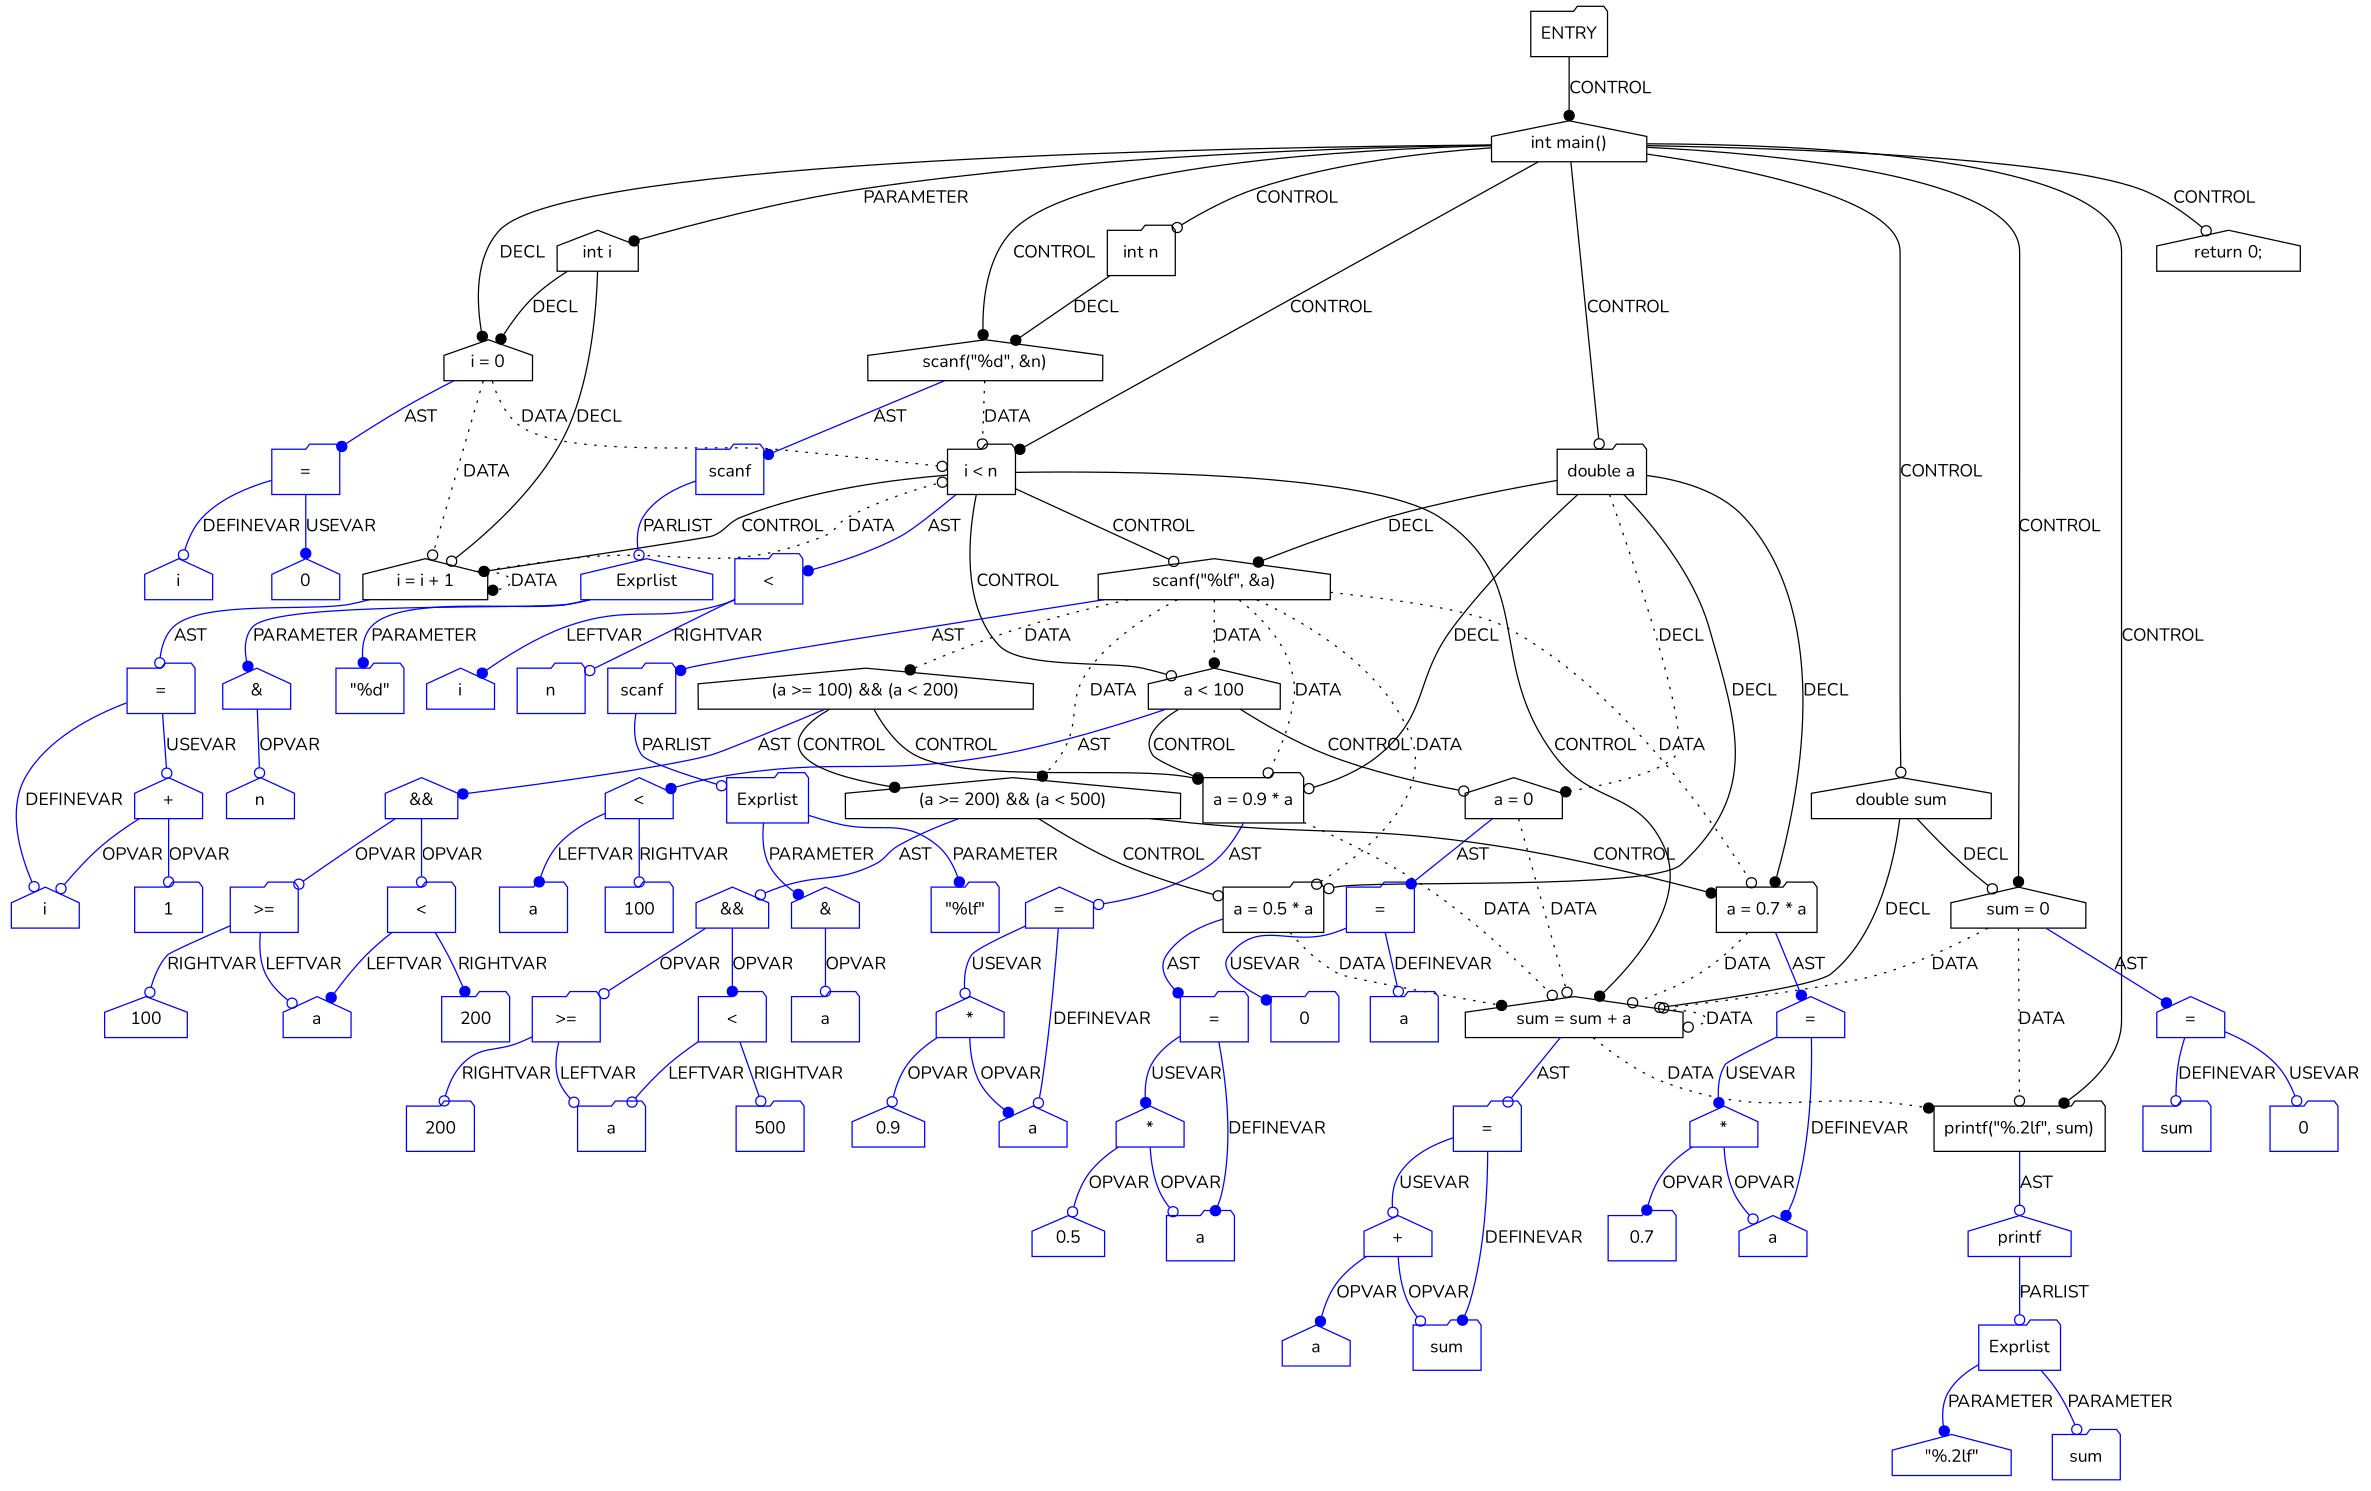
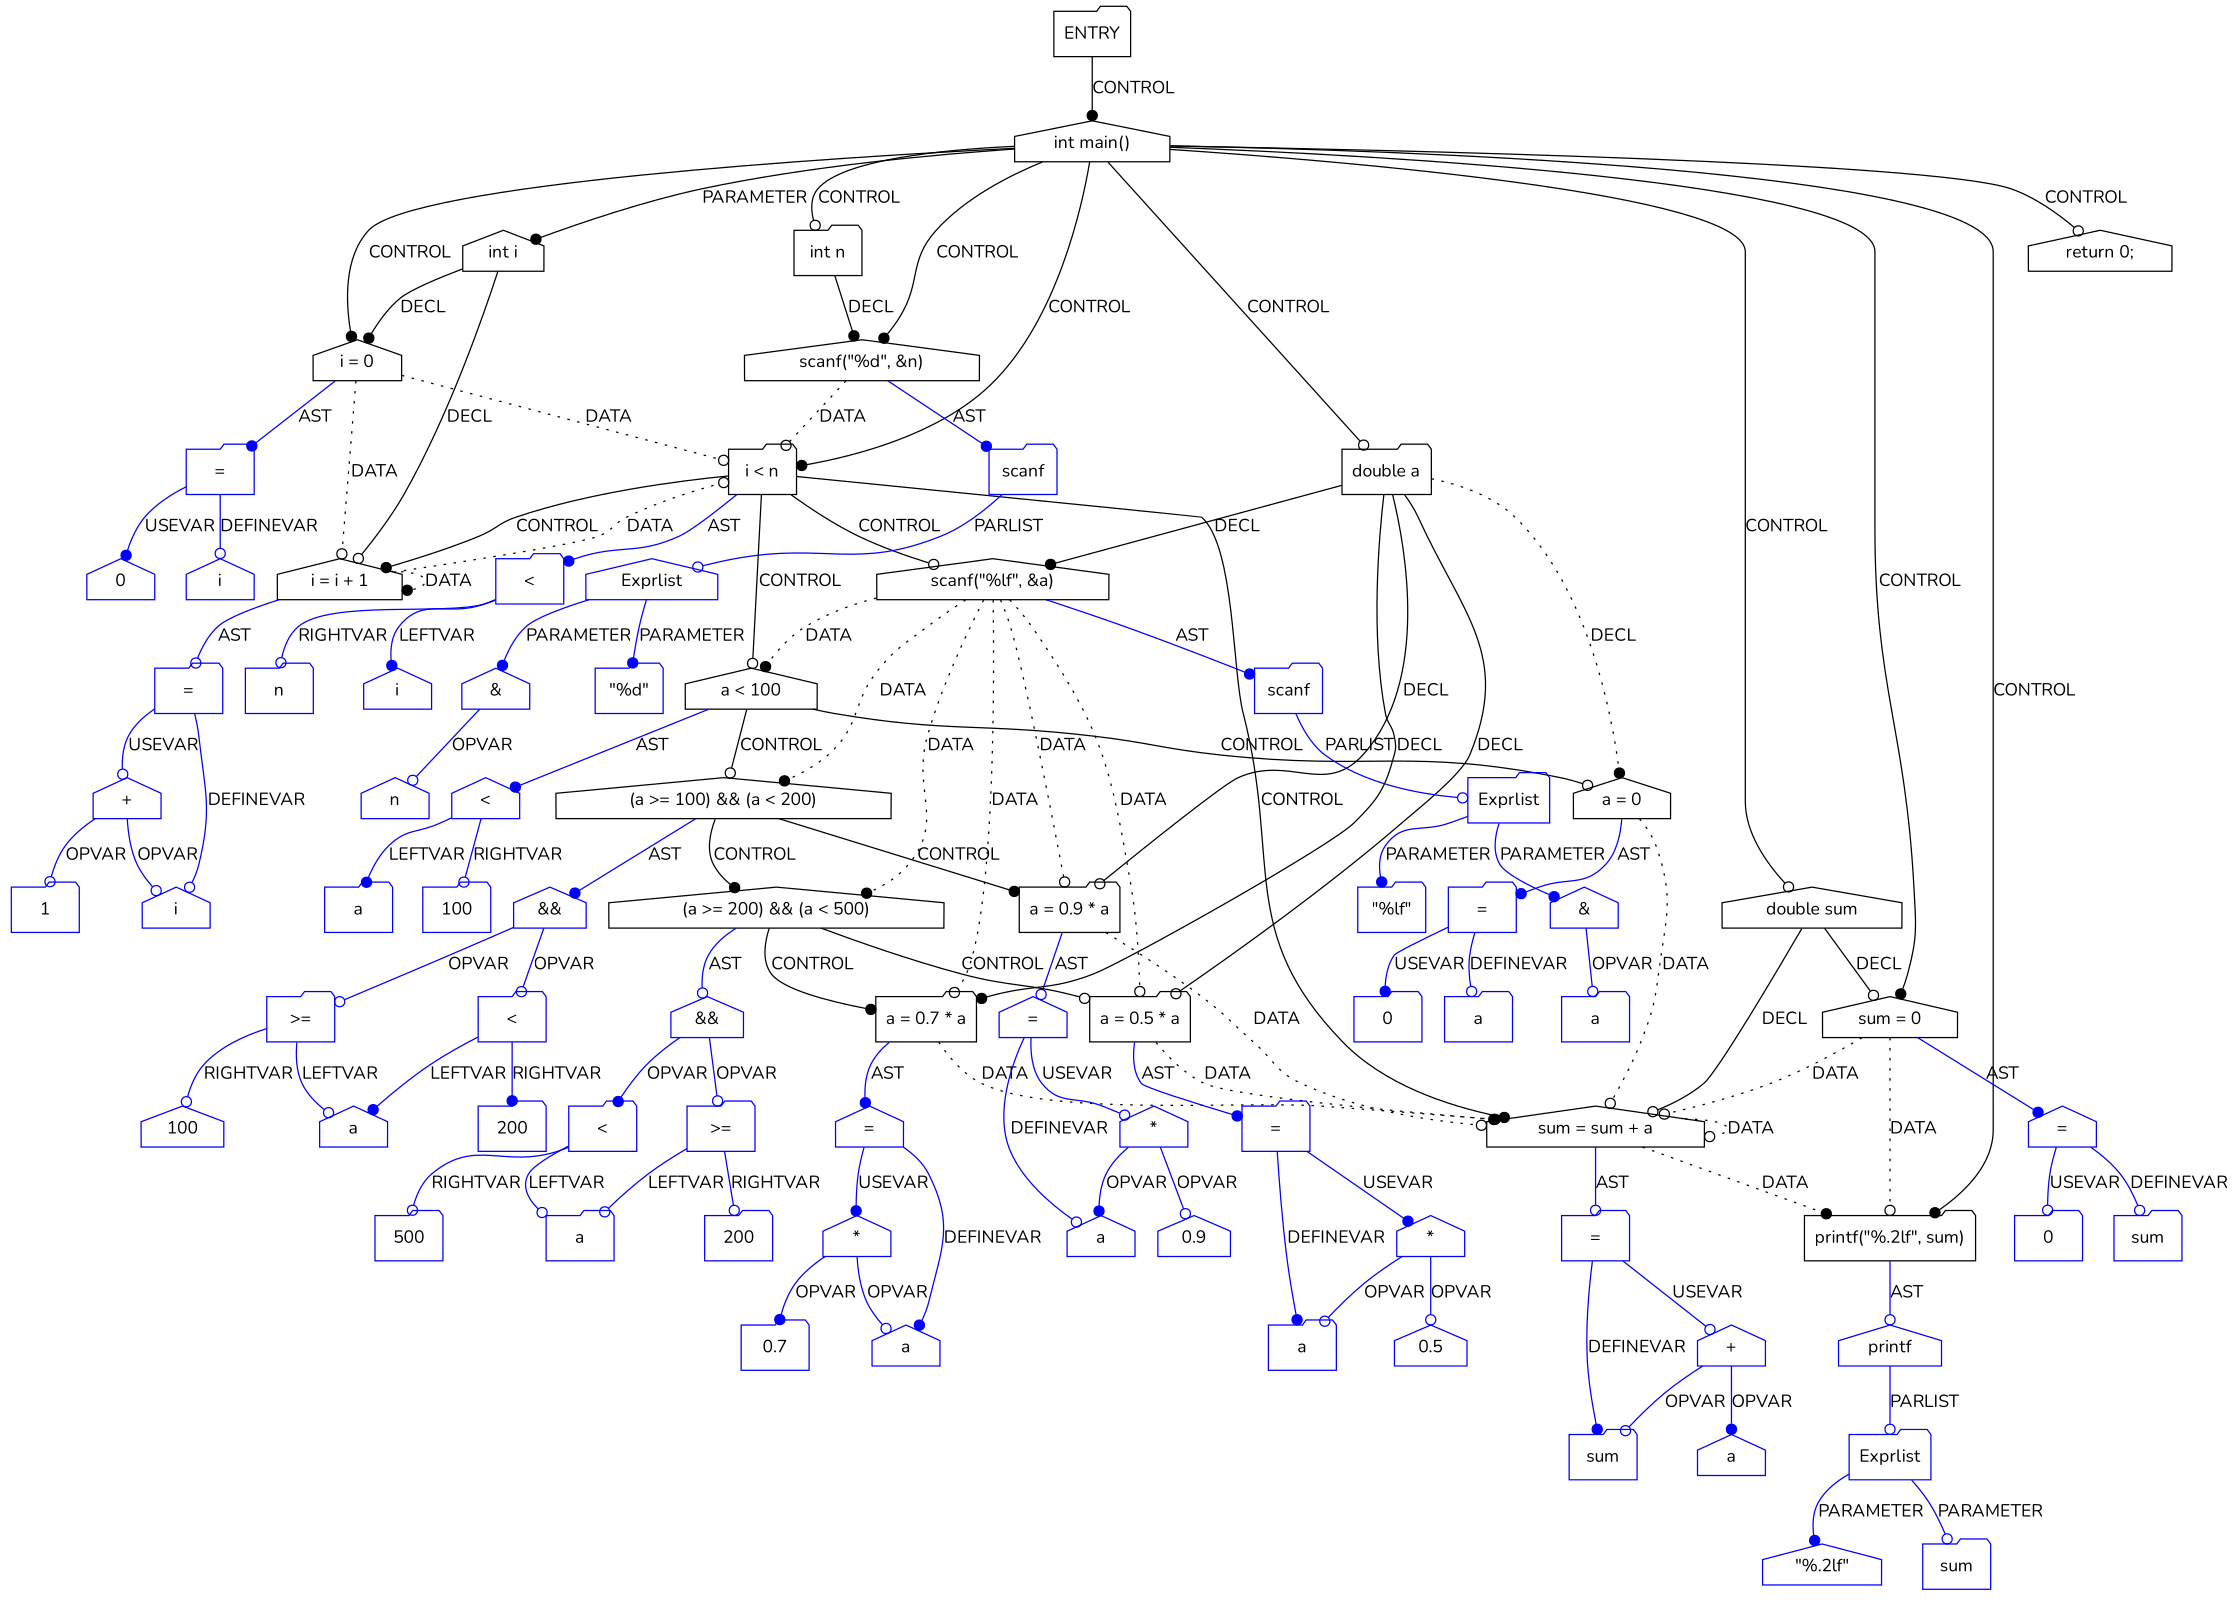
(523, 253) -> (410, 253)
(1150, 749) -> (739, 739)
